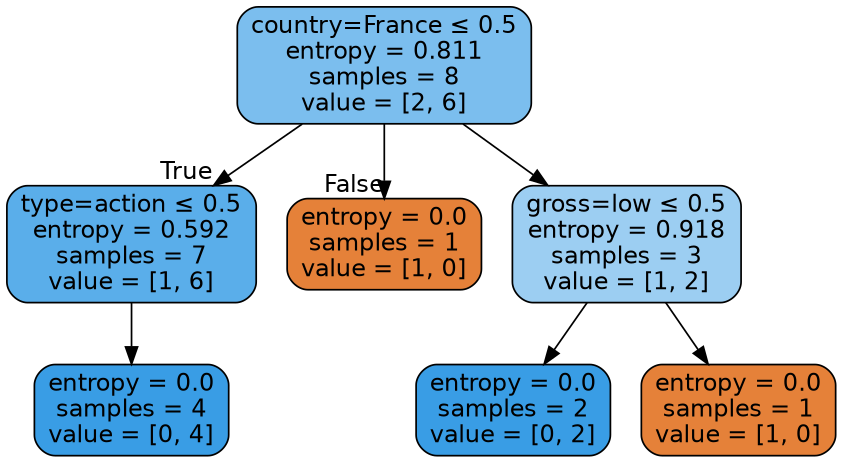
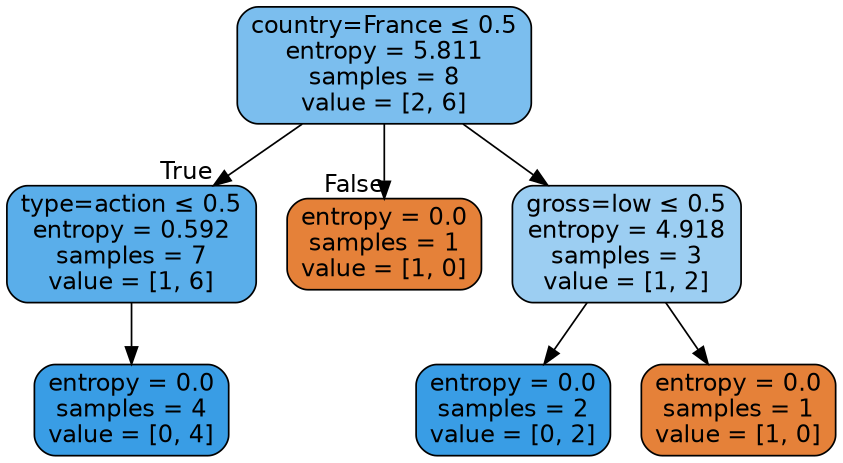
(384, 52) -> (384, 52)
(627, 230) -> (627, 230)
